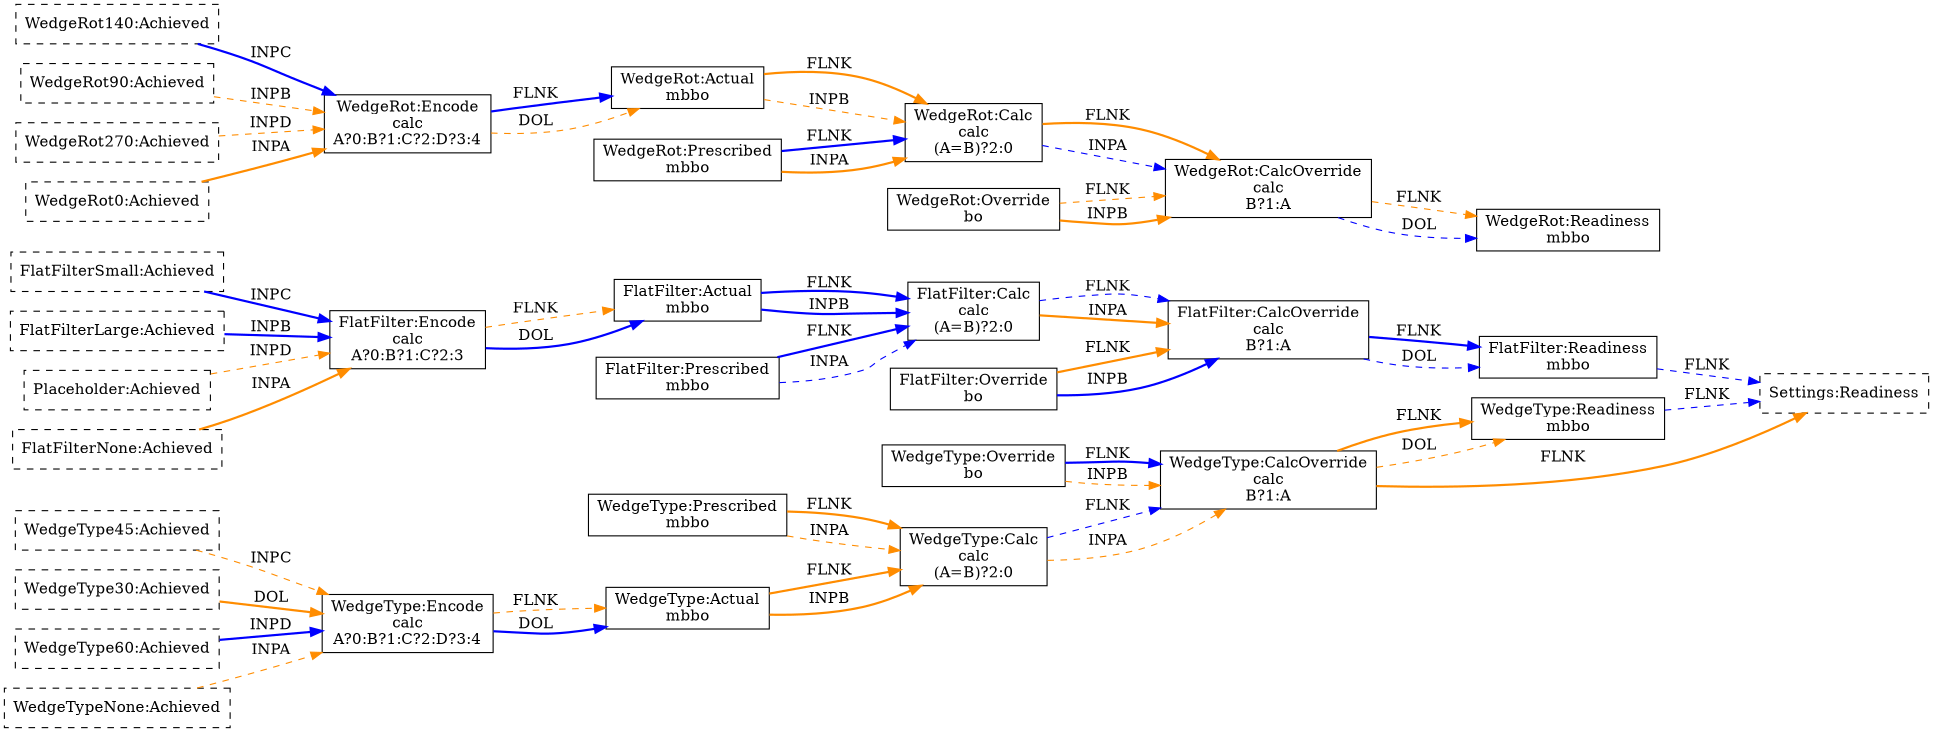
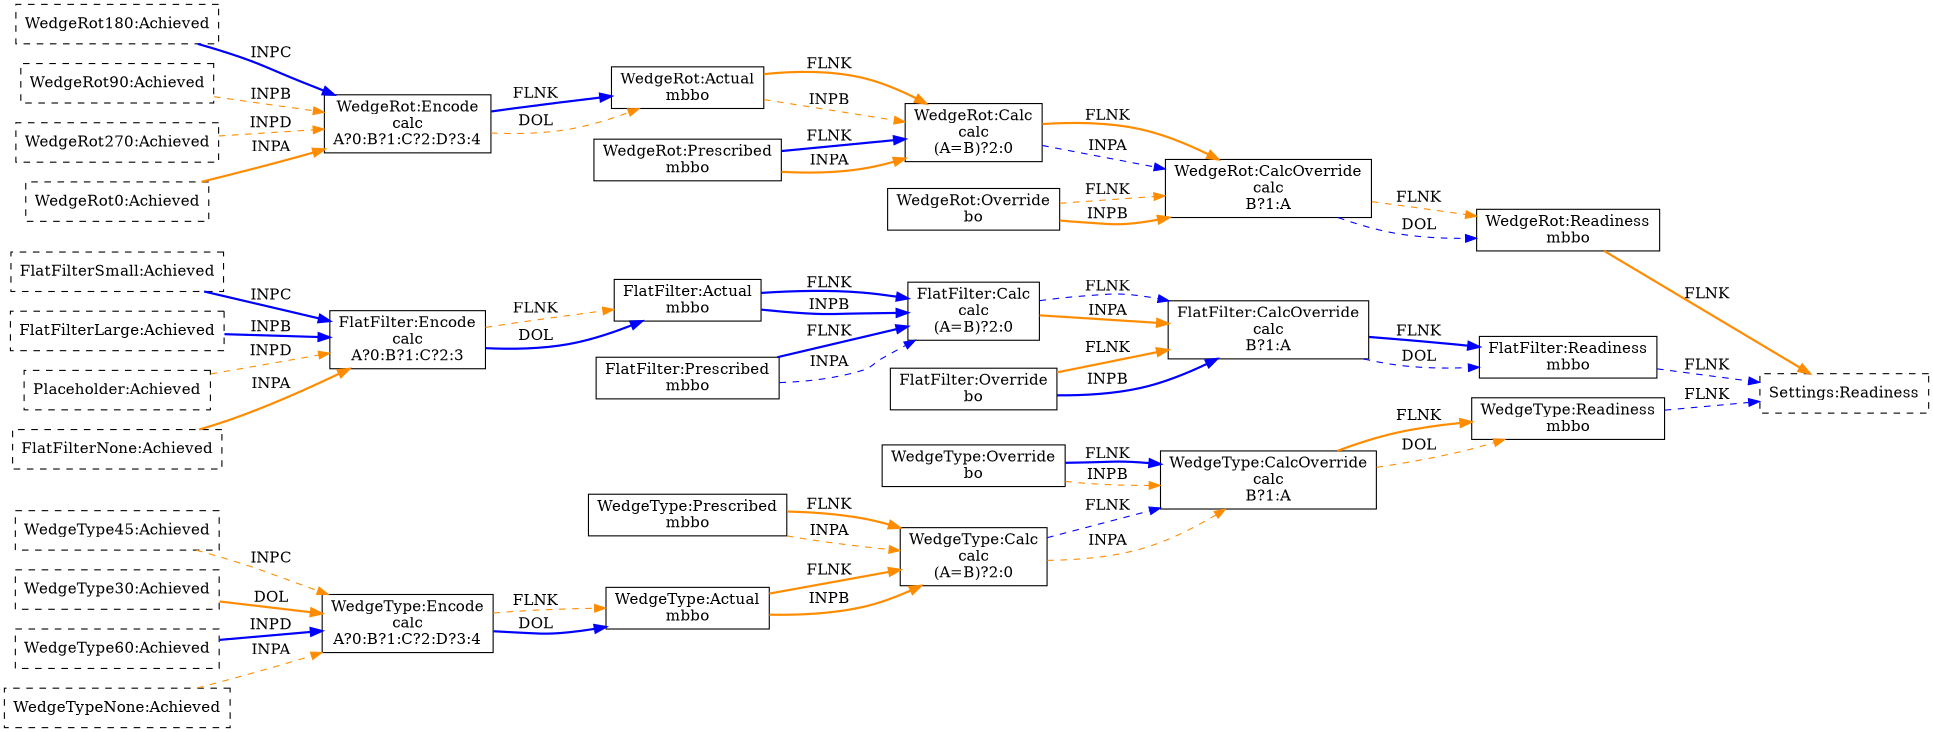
(117, 24) -> (117, 24)
(1591, 478) -> (1702, 309)
